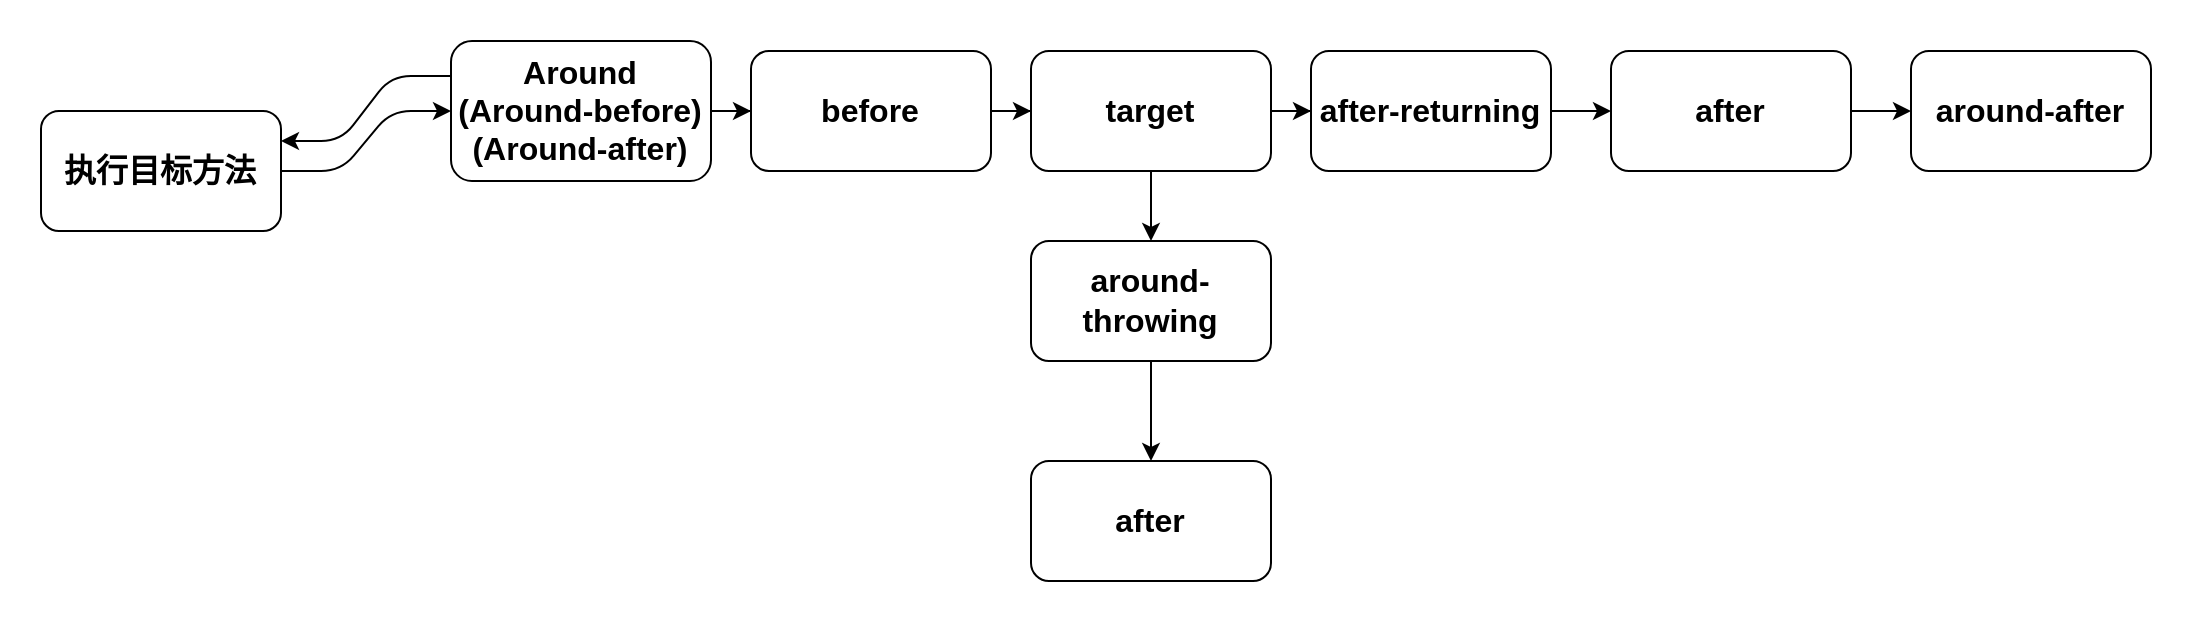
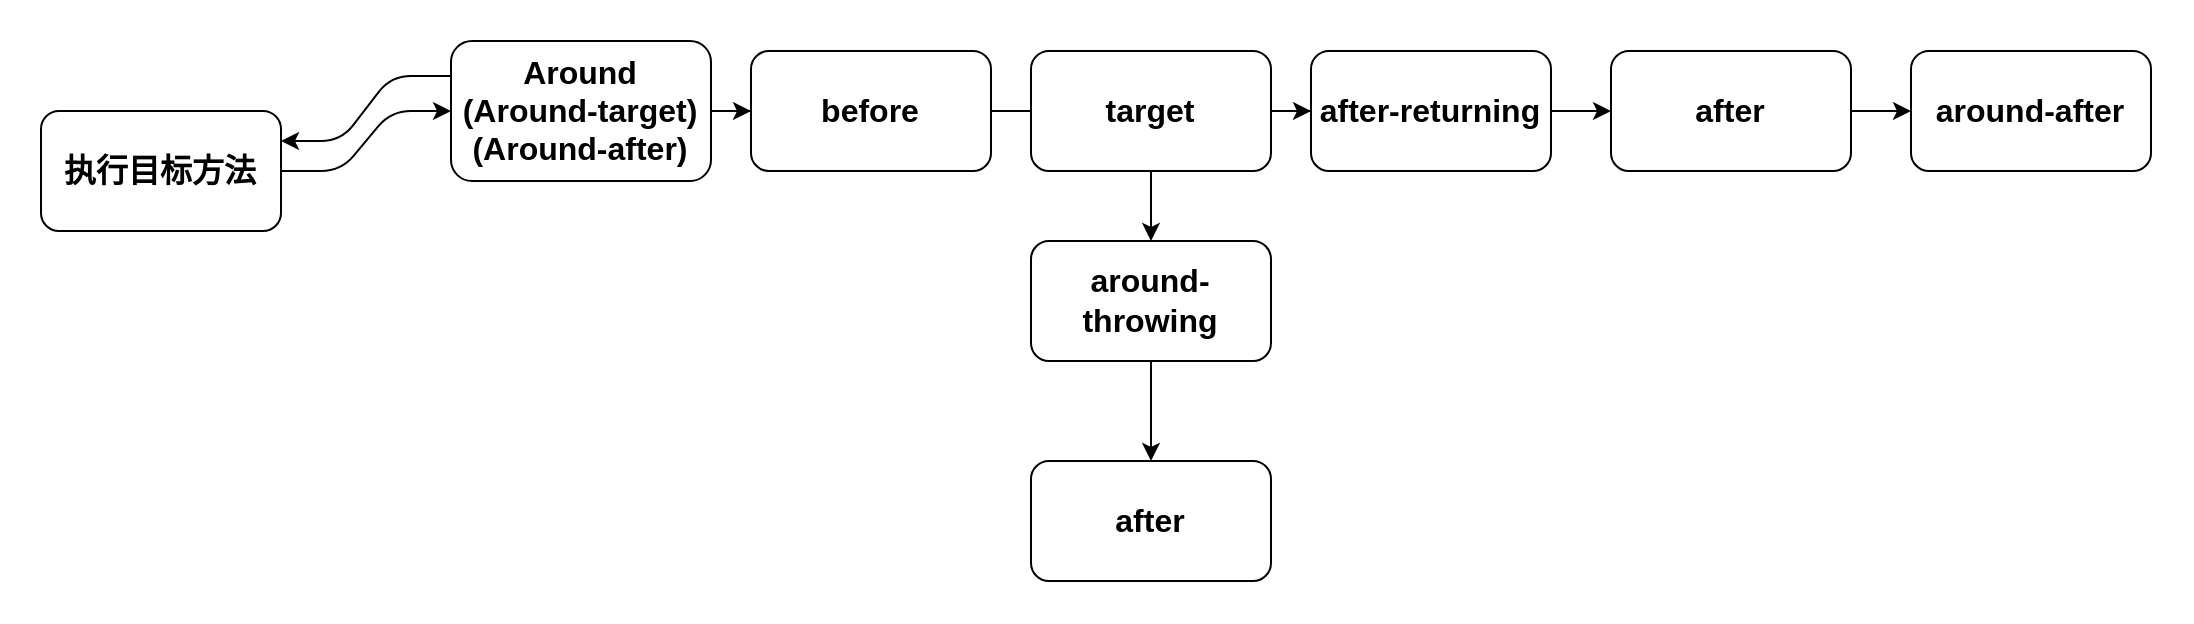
(581, 111) -> (581, 111)
(1016, 111) -> (1021, 111)
